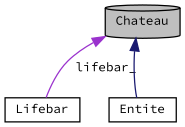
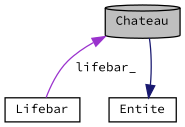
(134, 75) -> (151, 62)
